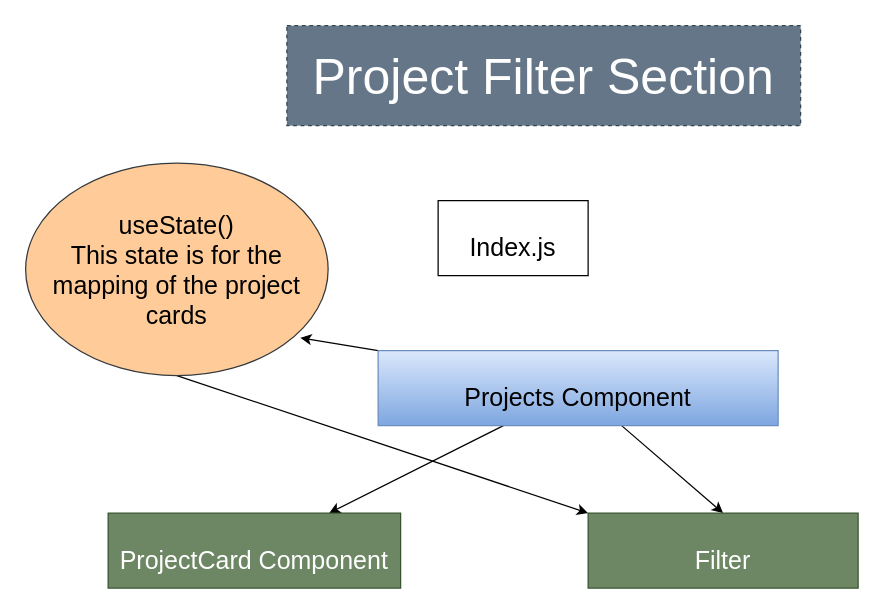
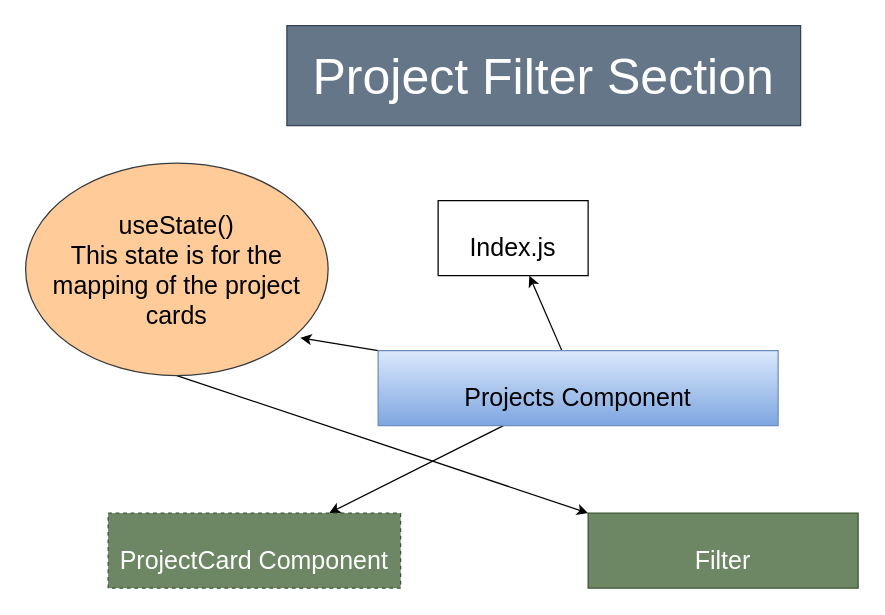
(544, 76) -> (544, 76)
(669, 467) -> (547, 317)
(254, 551) -> (254, 551)
